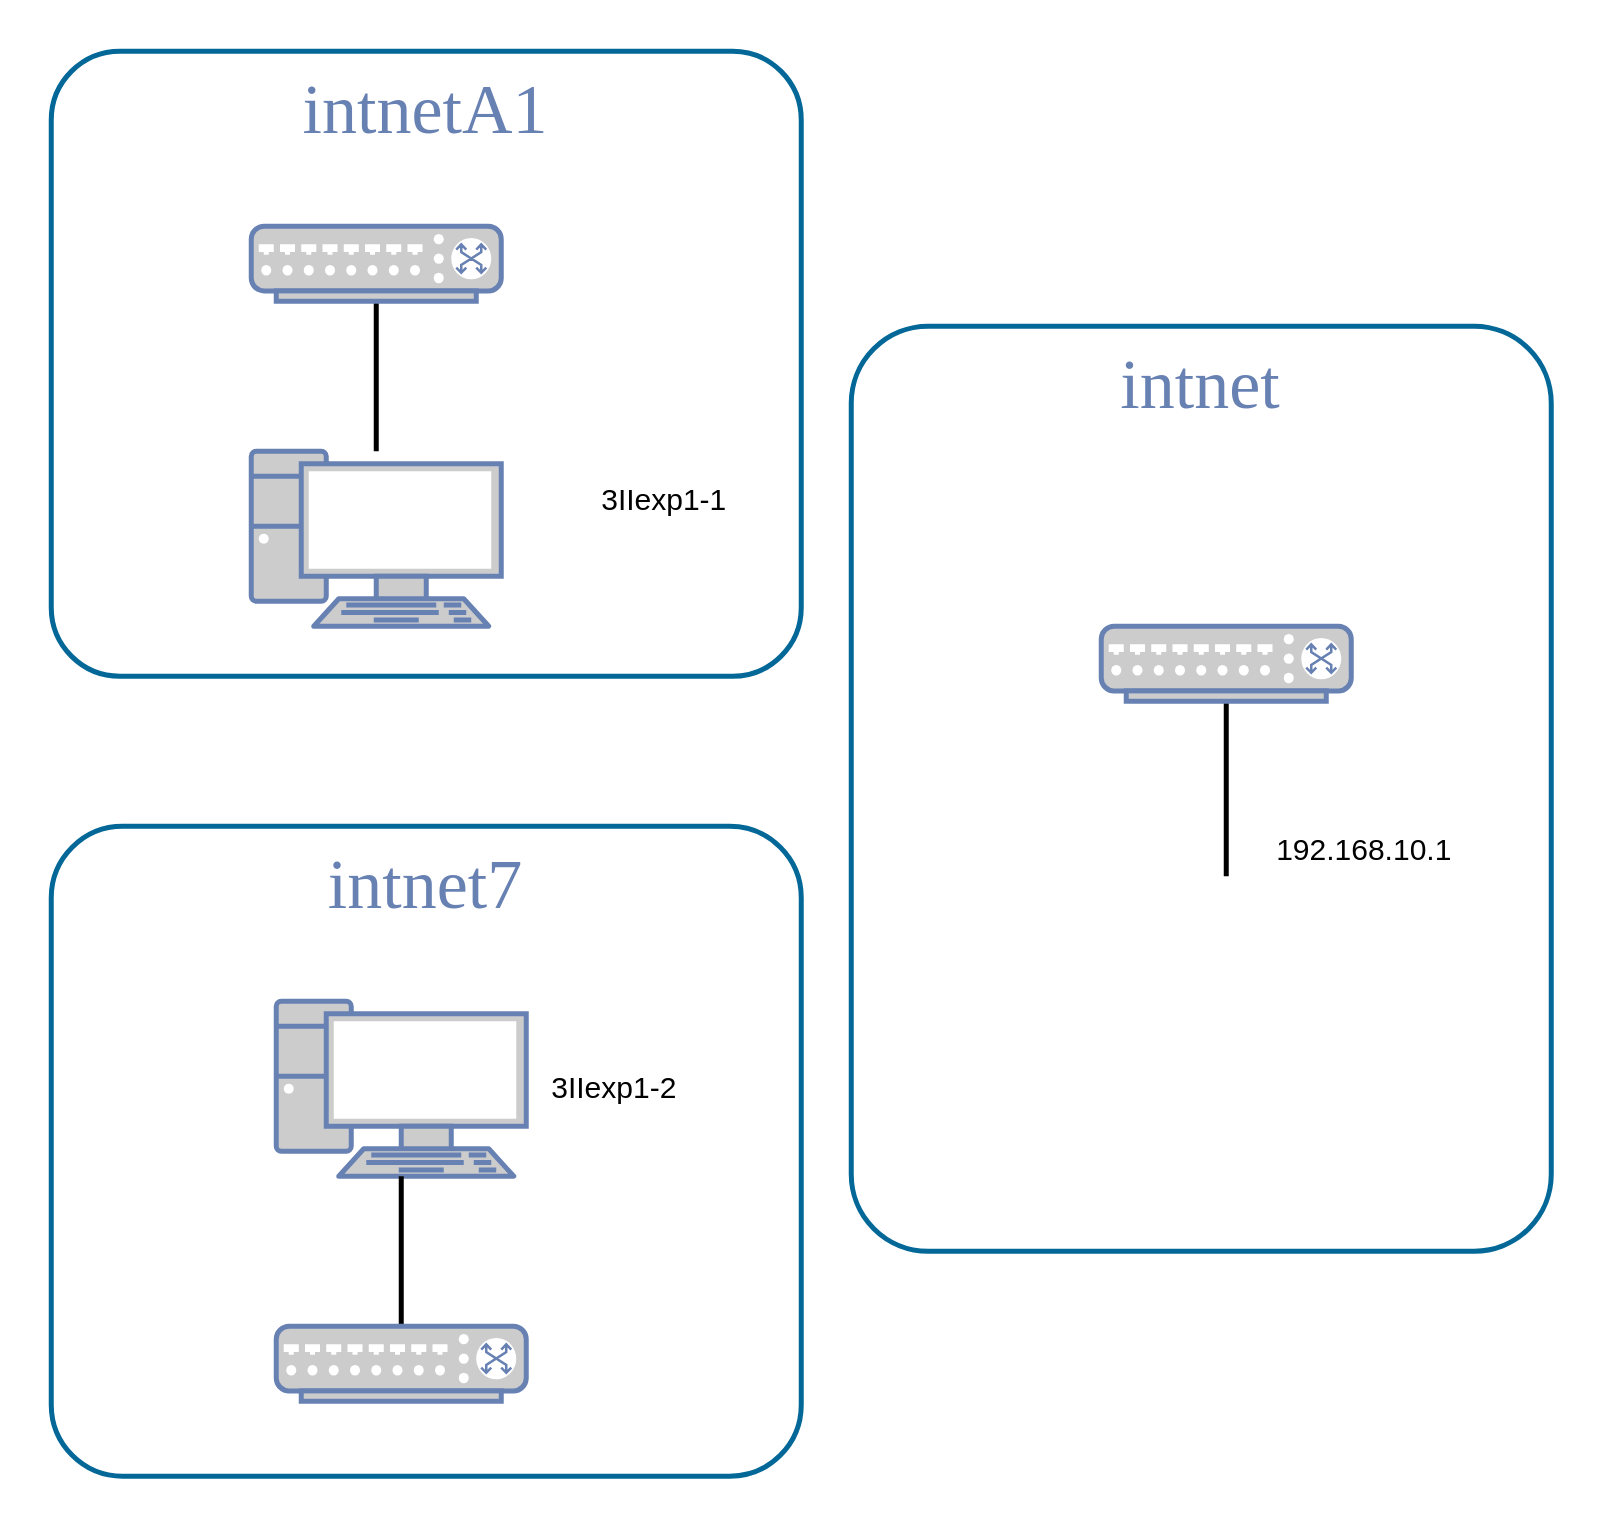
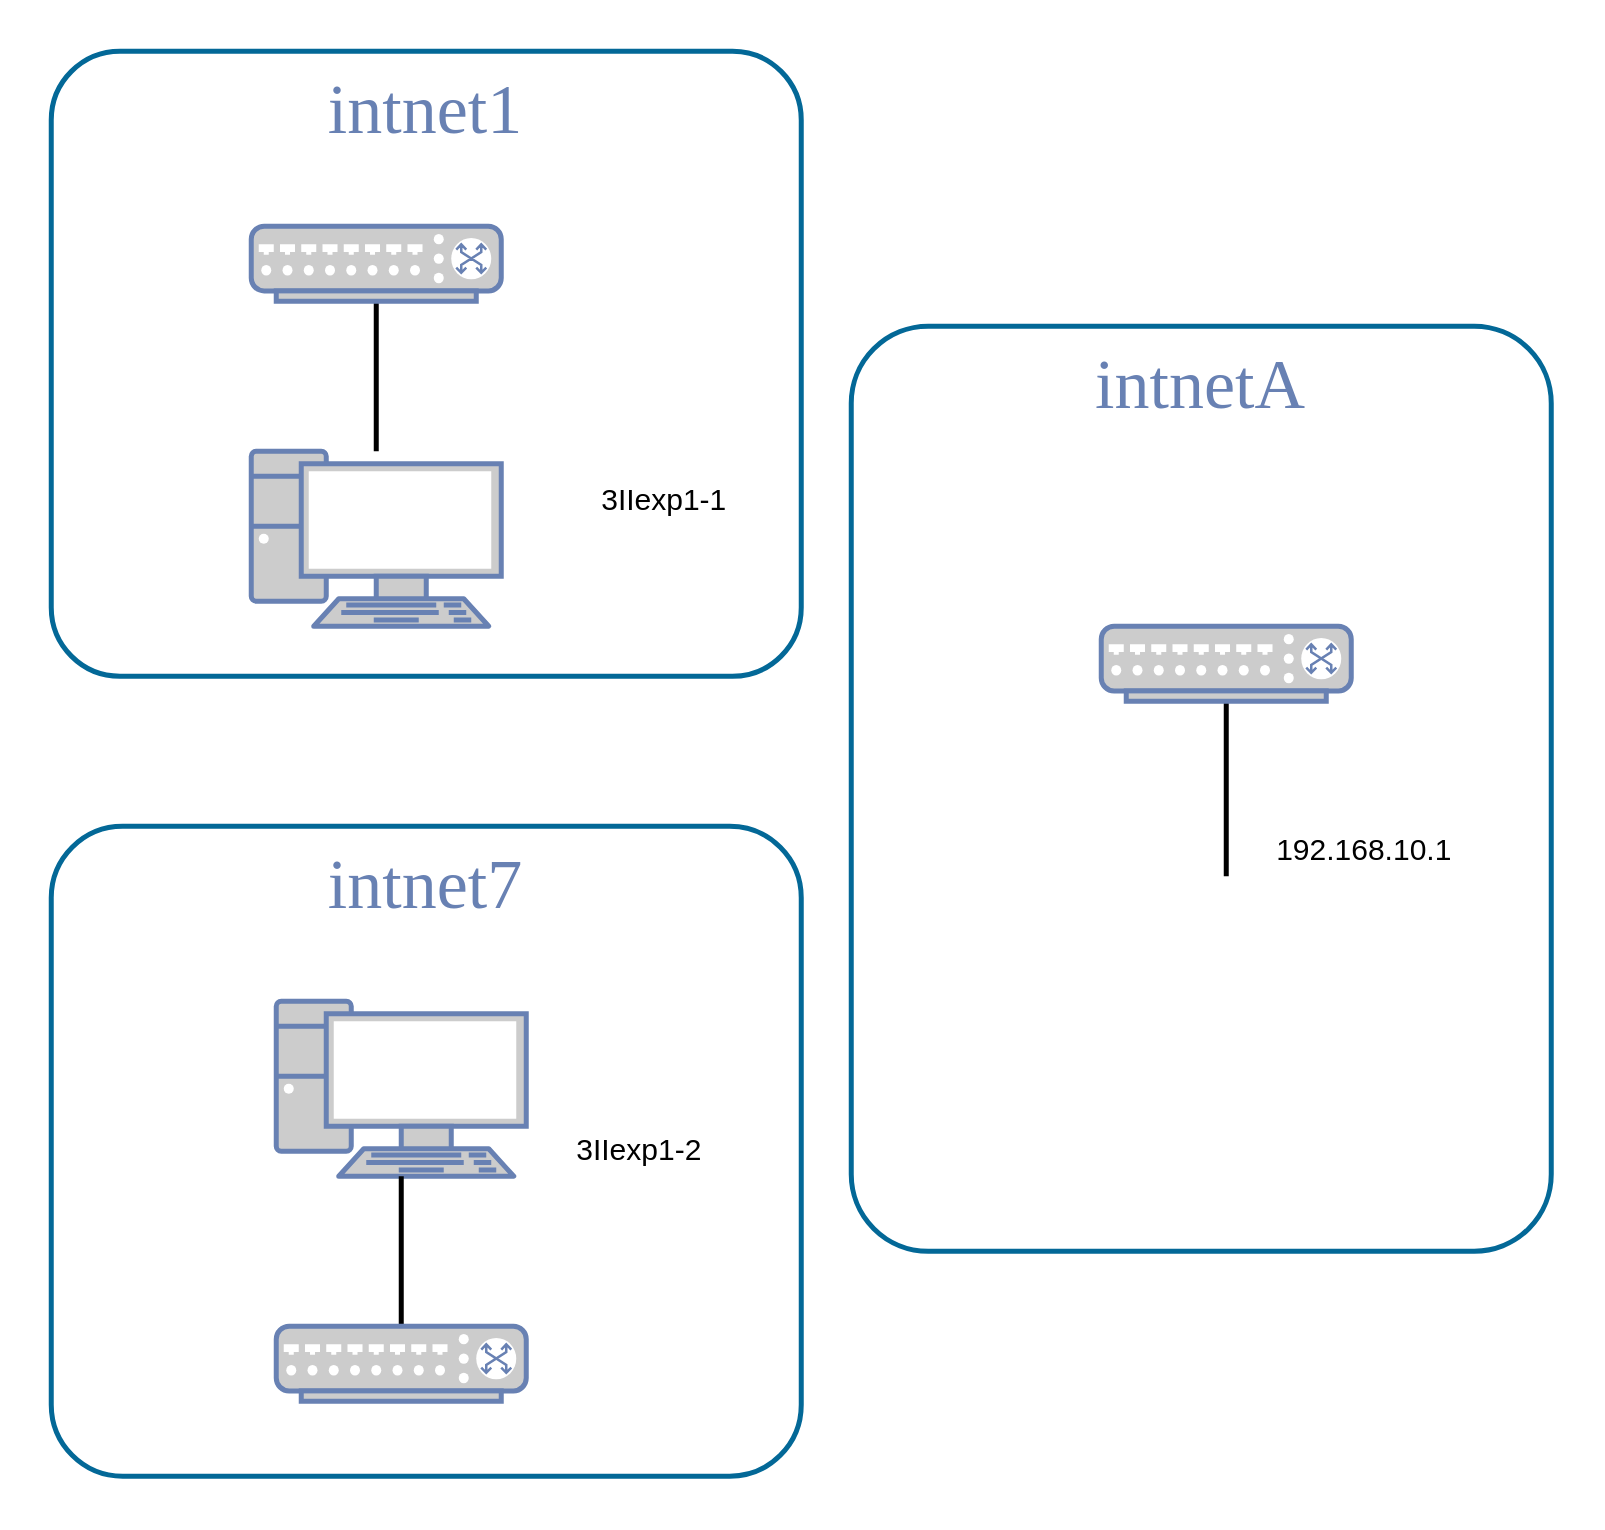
(426, 111) -> (426, 111)
(1201, 386) -> (1201, 386)
(614, 1089) -> (639, 1151)
